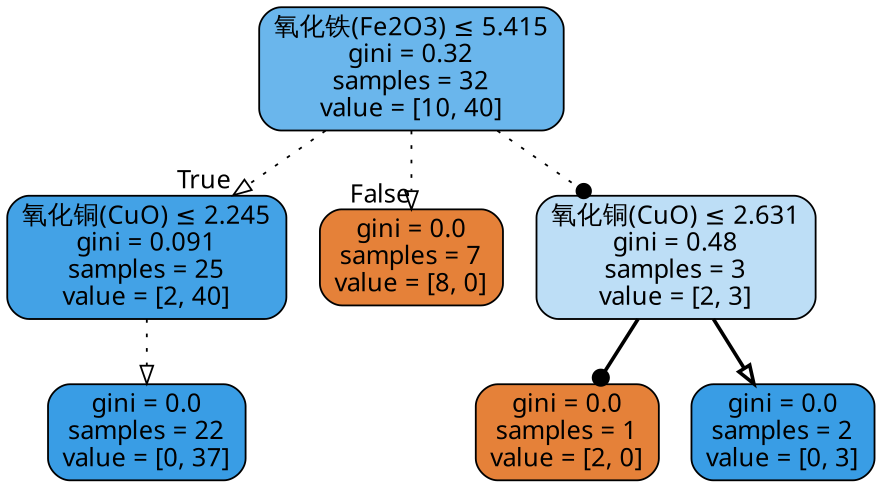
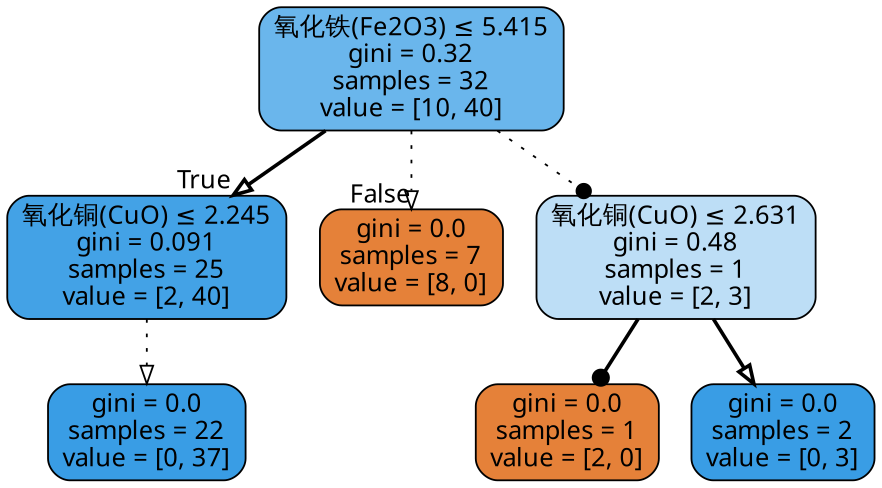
(287, 158) -> (287, 158)
(676, 270) -> (676, 270)
